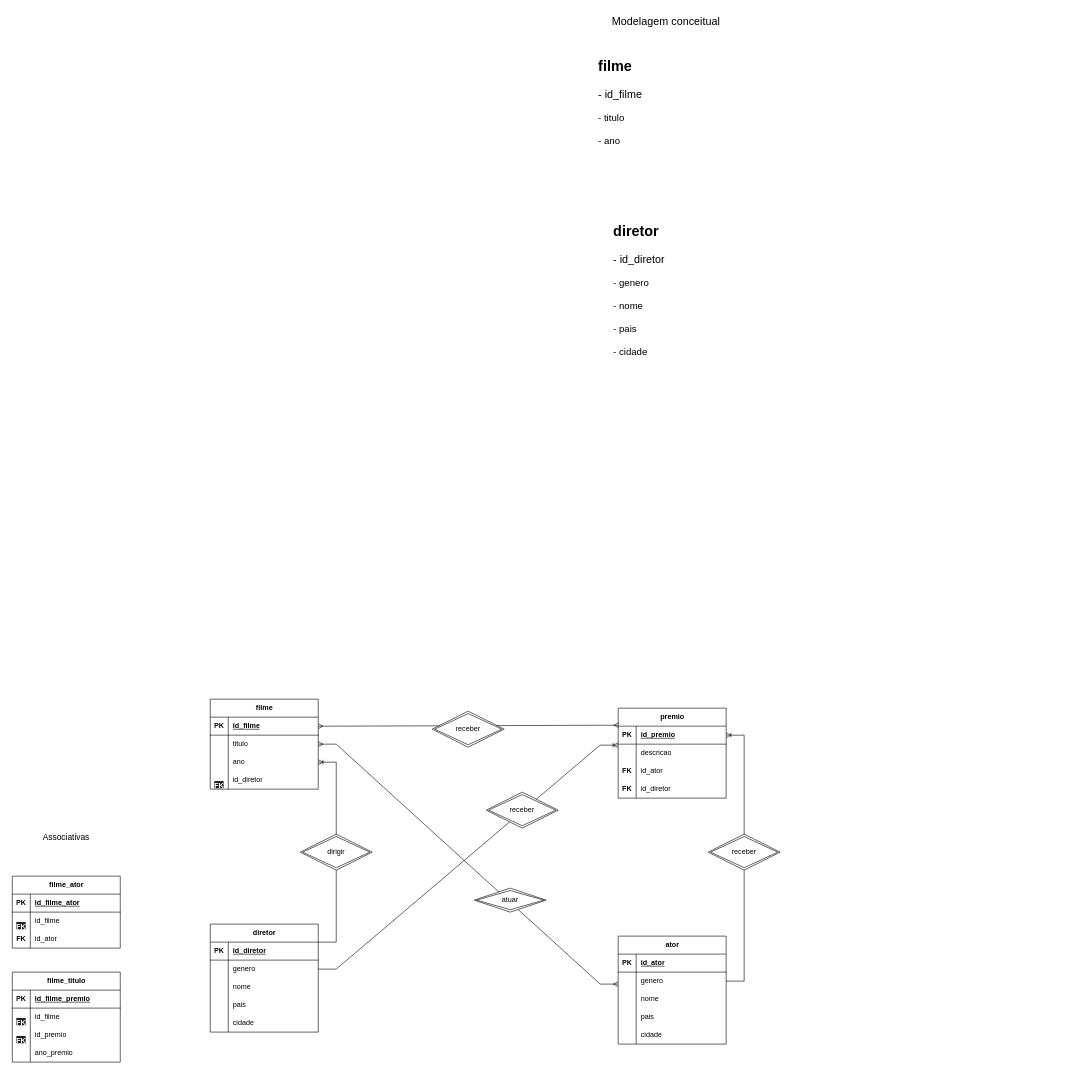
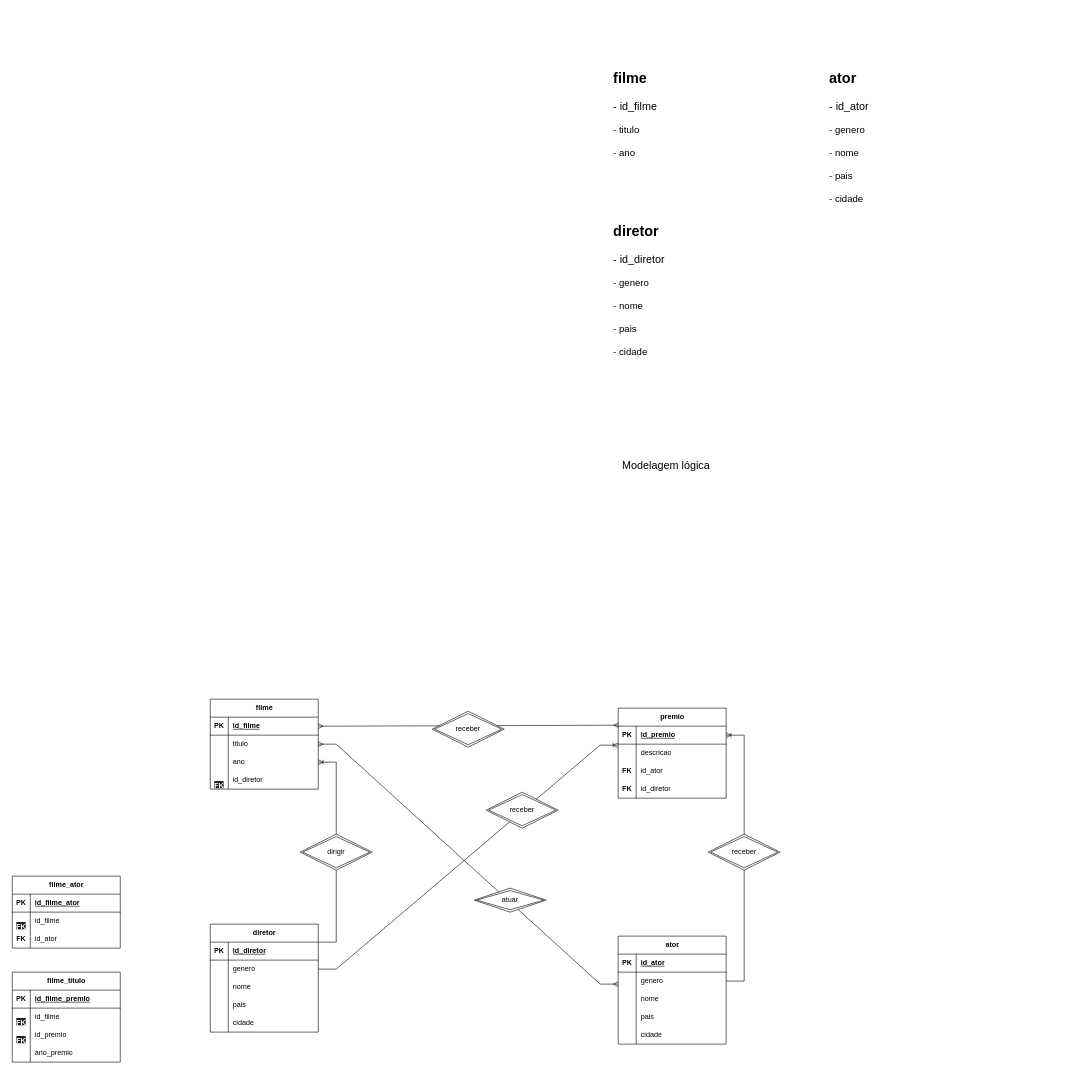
(666, 21) -> none
(651, 102) -> (666, 114)
none -> (882, 138)
none -> (666, 465)
(66, 837) -> none
